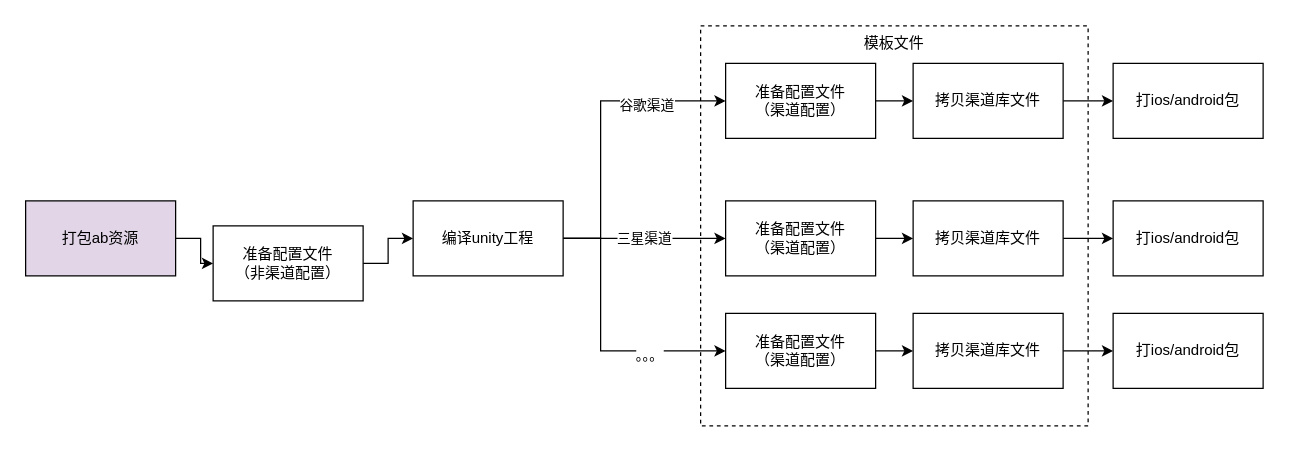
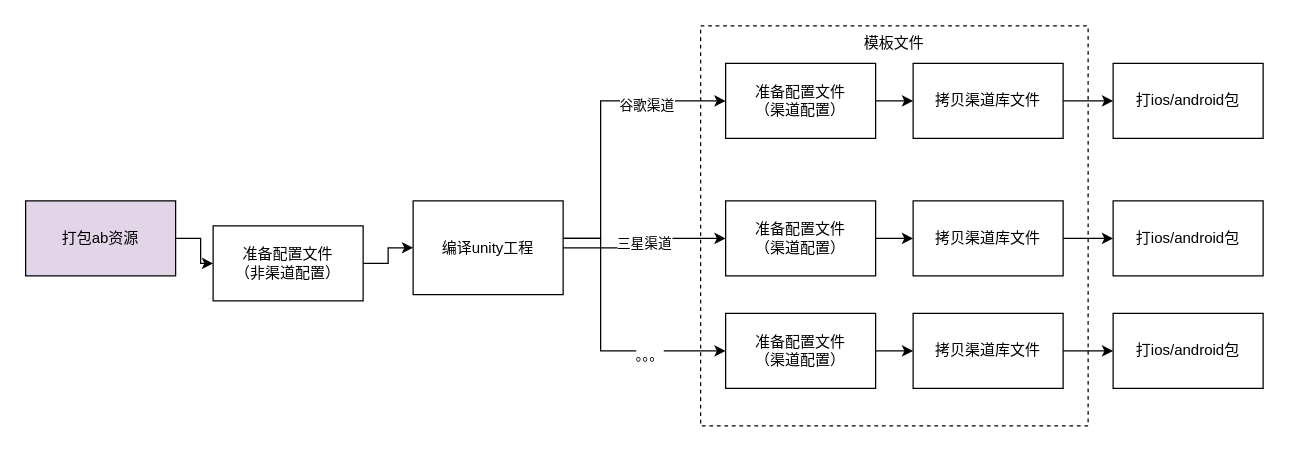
(488, 238) -> (488, 248)
